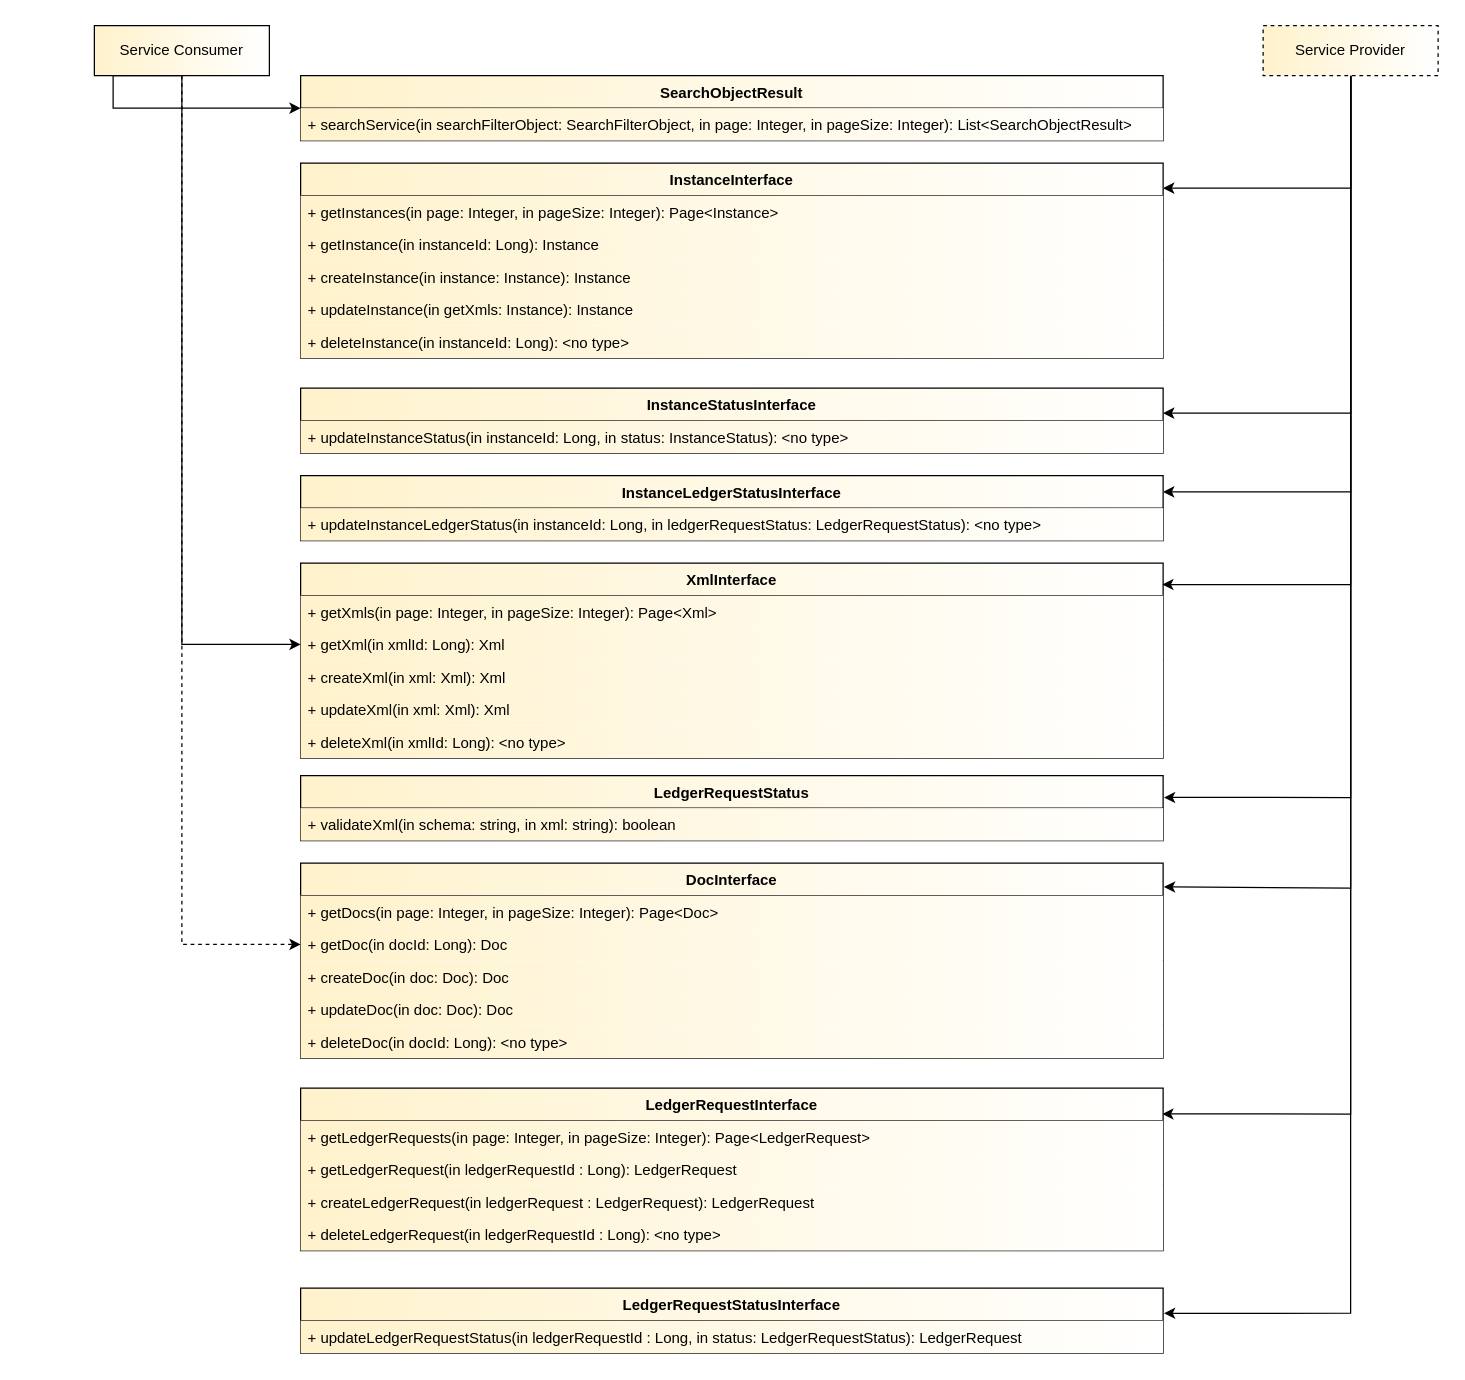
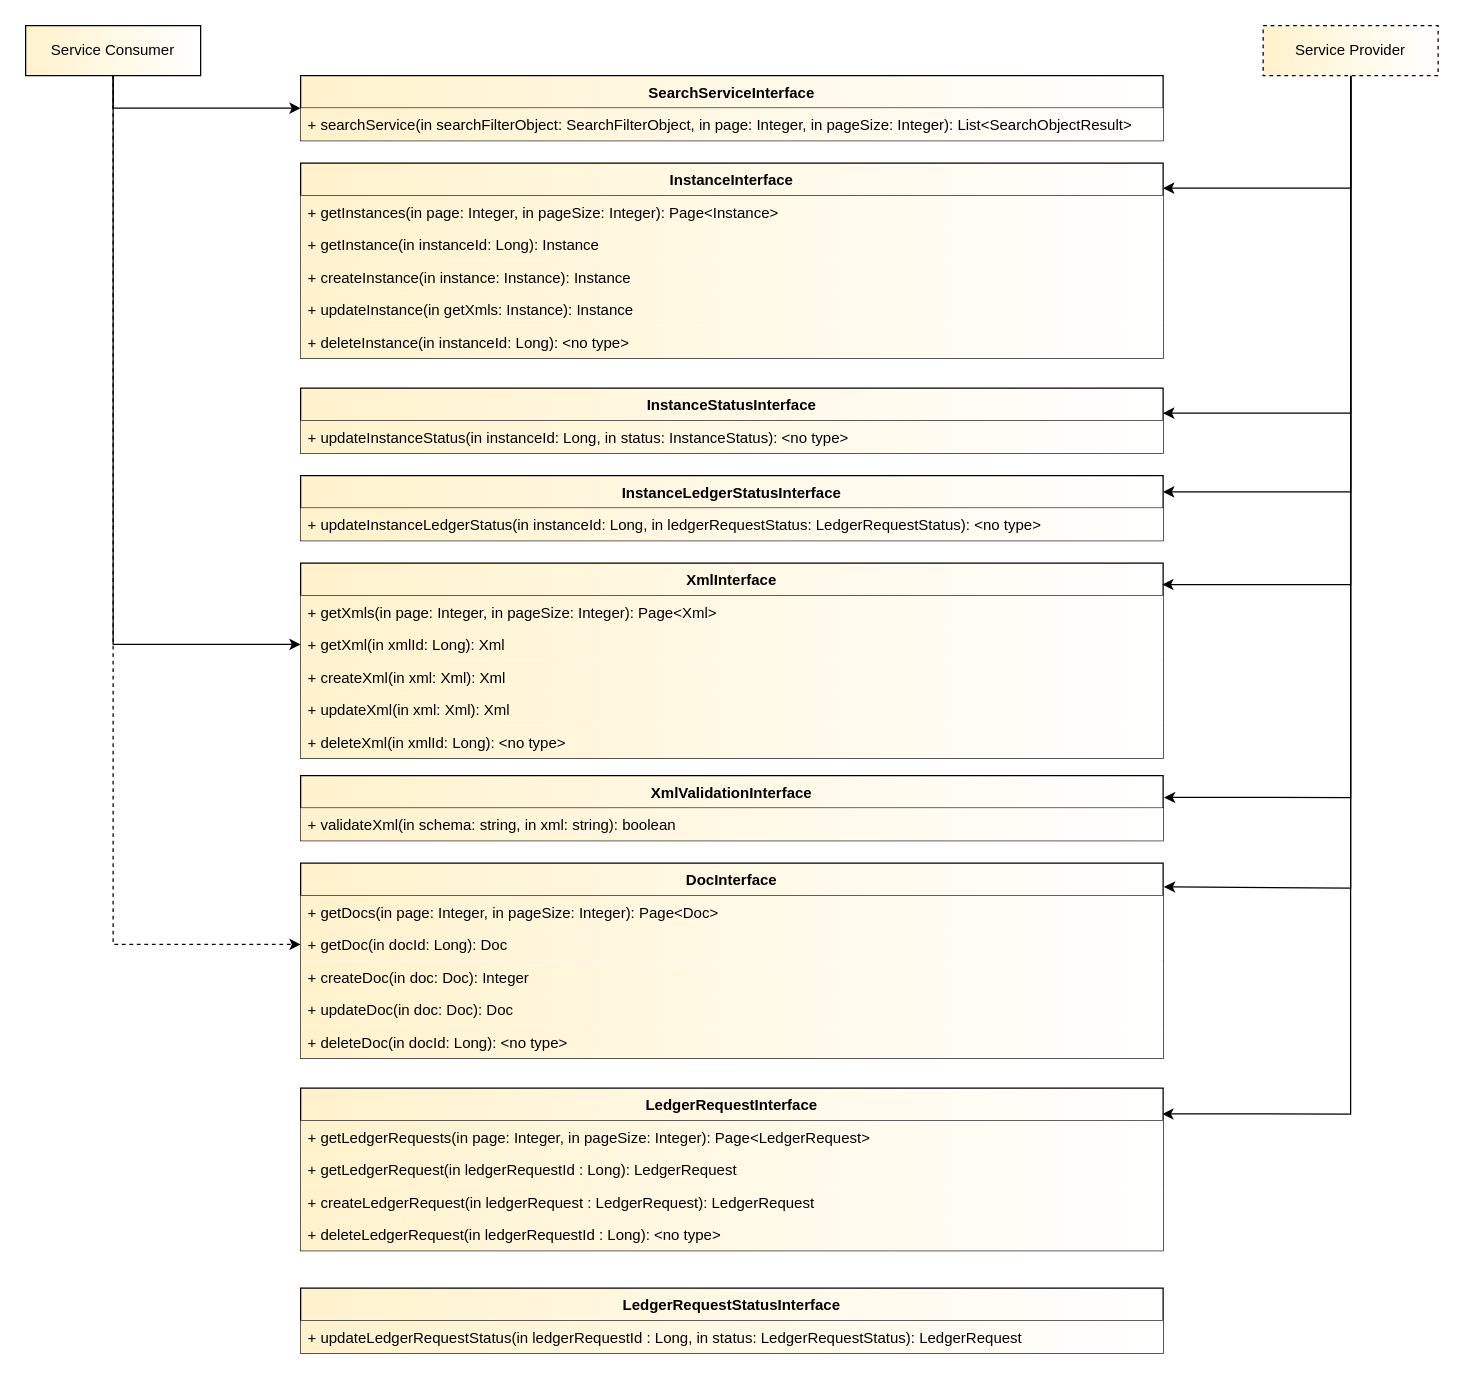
(182, 51) -> (113, 51)
(731, 93) -> (731, 93)
(731, 793) -> (731, 793)
(416, 978) -> (432, 978)
(1351, 1303) -> none
